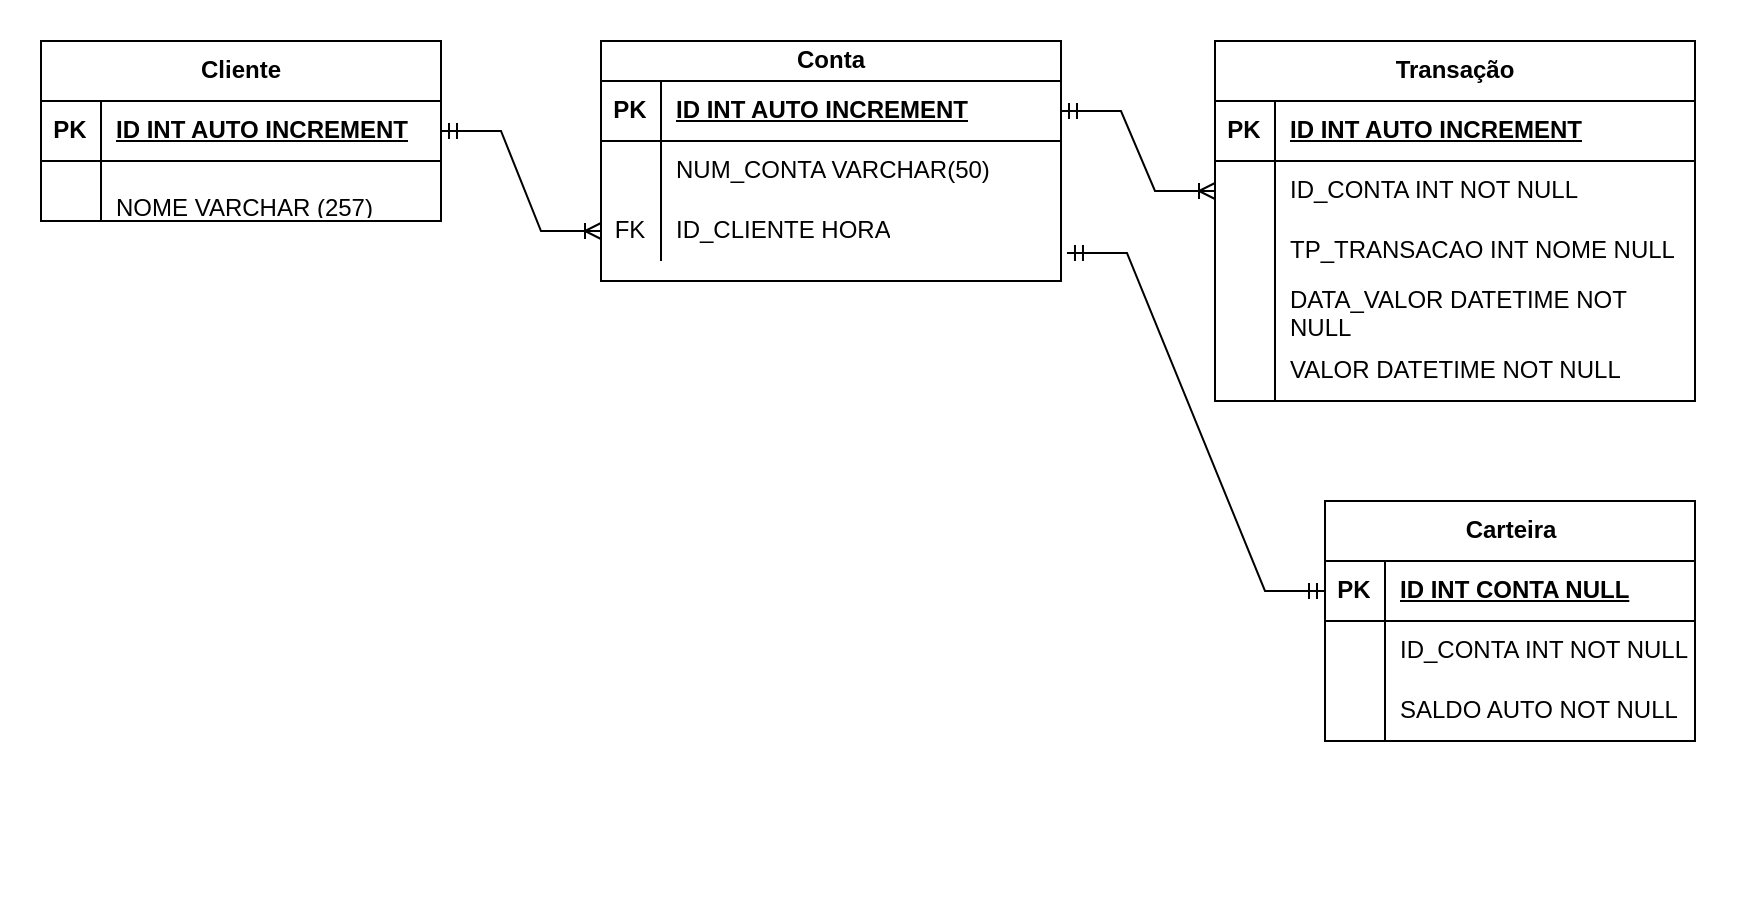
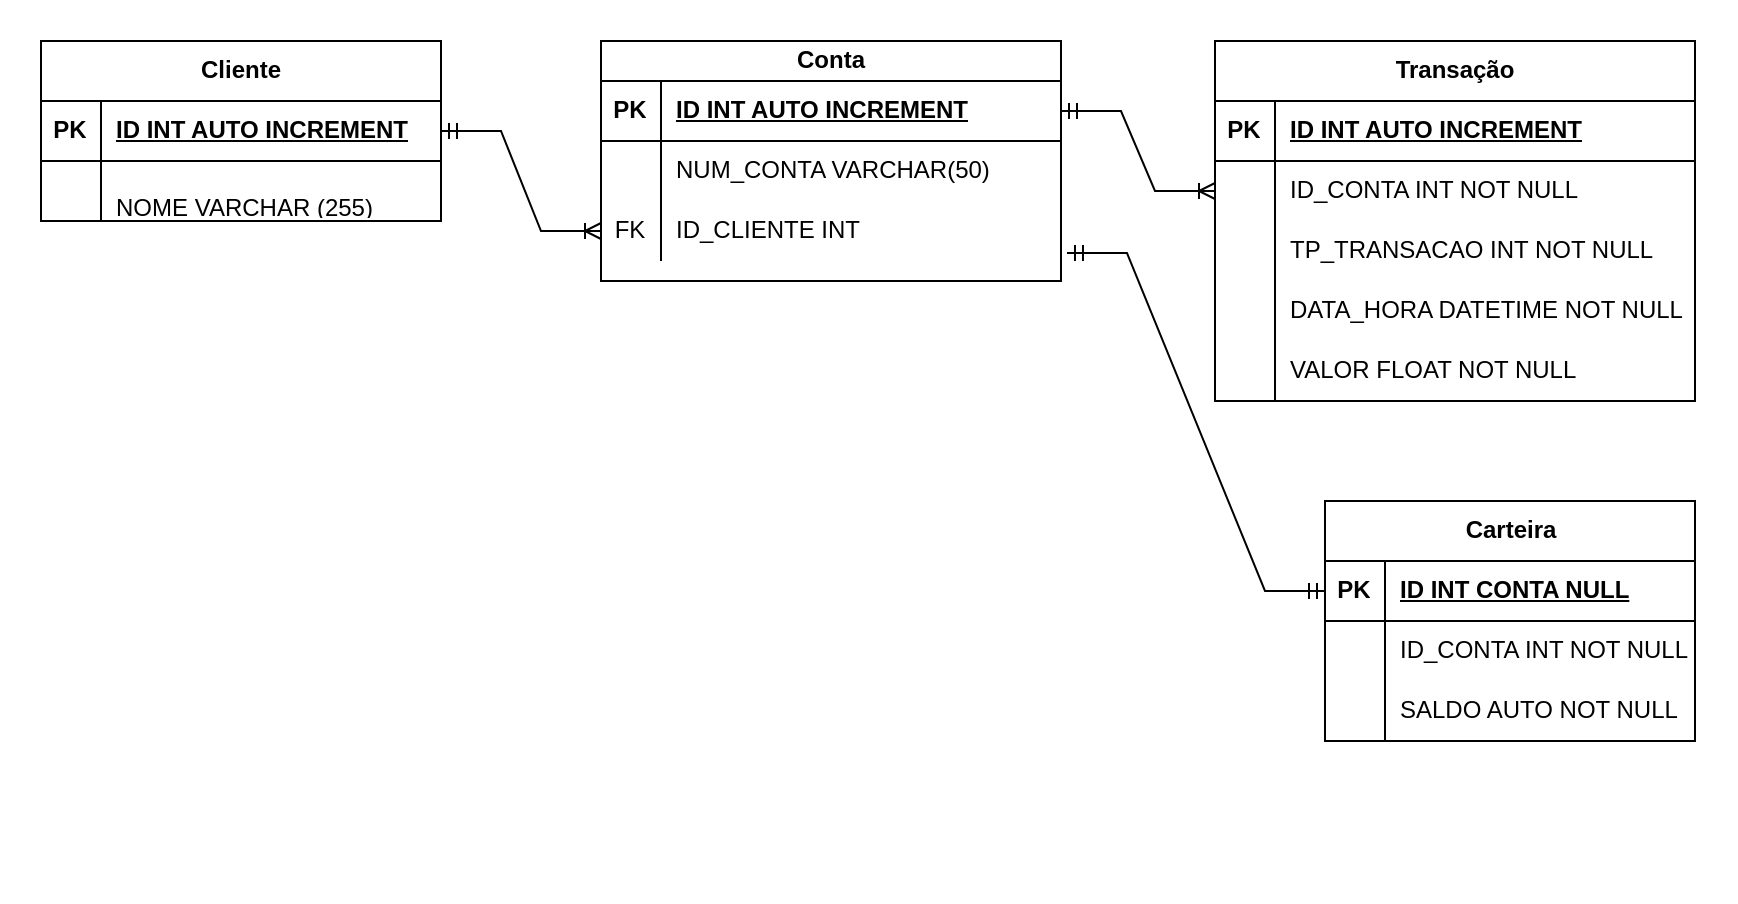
(232, 191) -> (232, 191)
(775, 231) -> (768, 231)
(1456, 251) -> (1450, 251)
(1470, 311) -> (1463, 311)
(1436, 371) -> (1416, 371)
